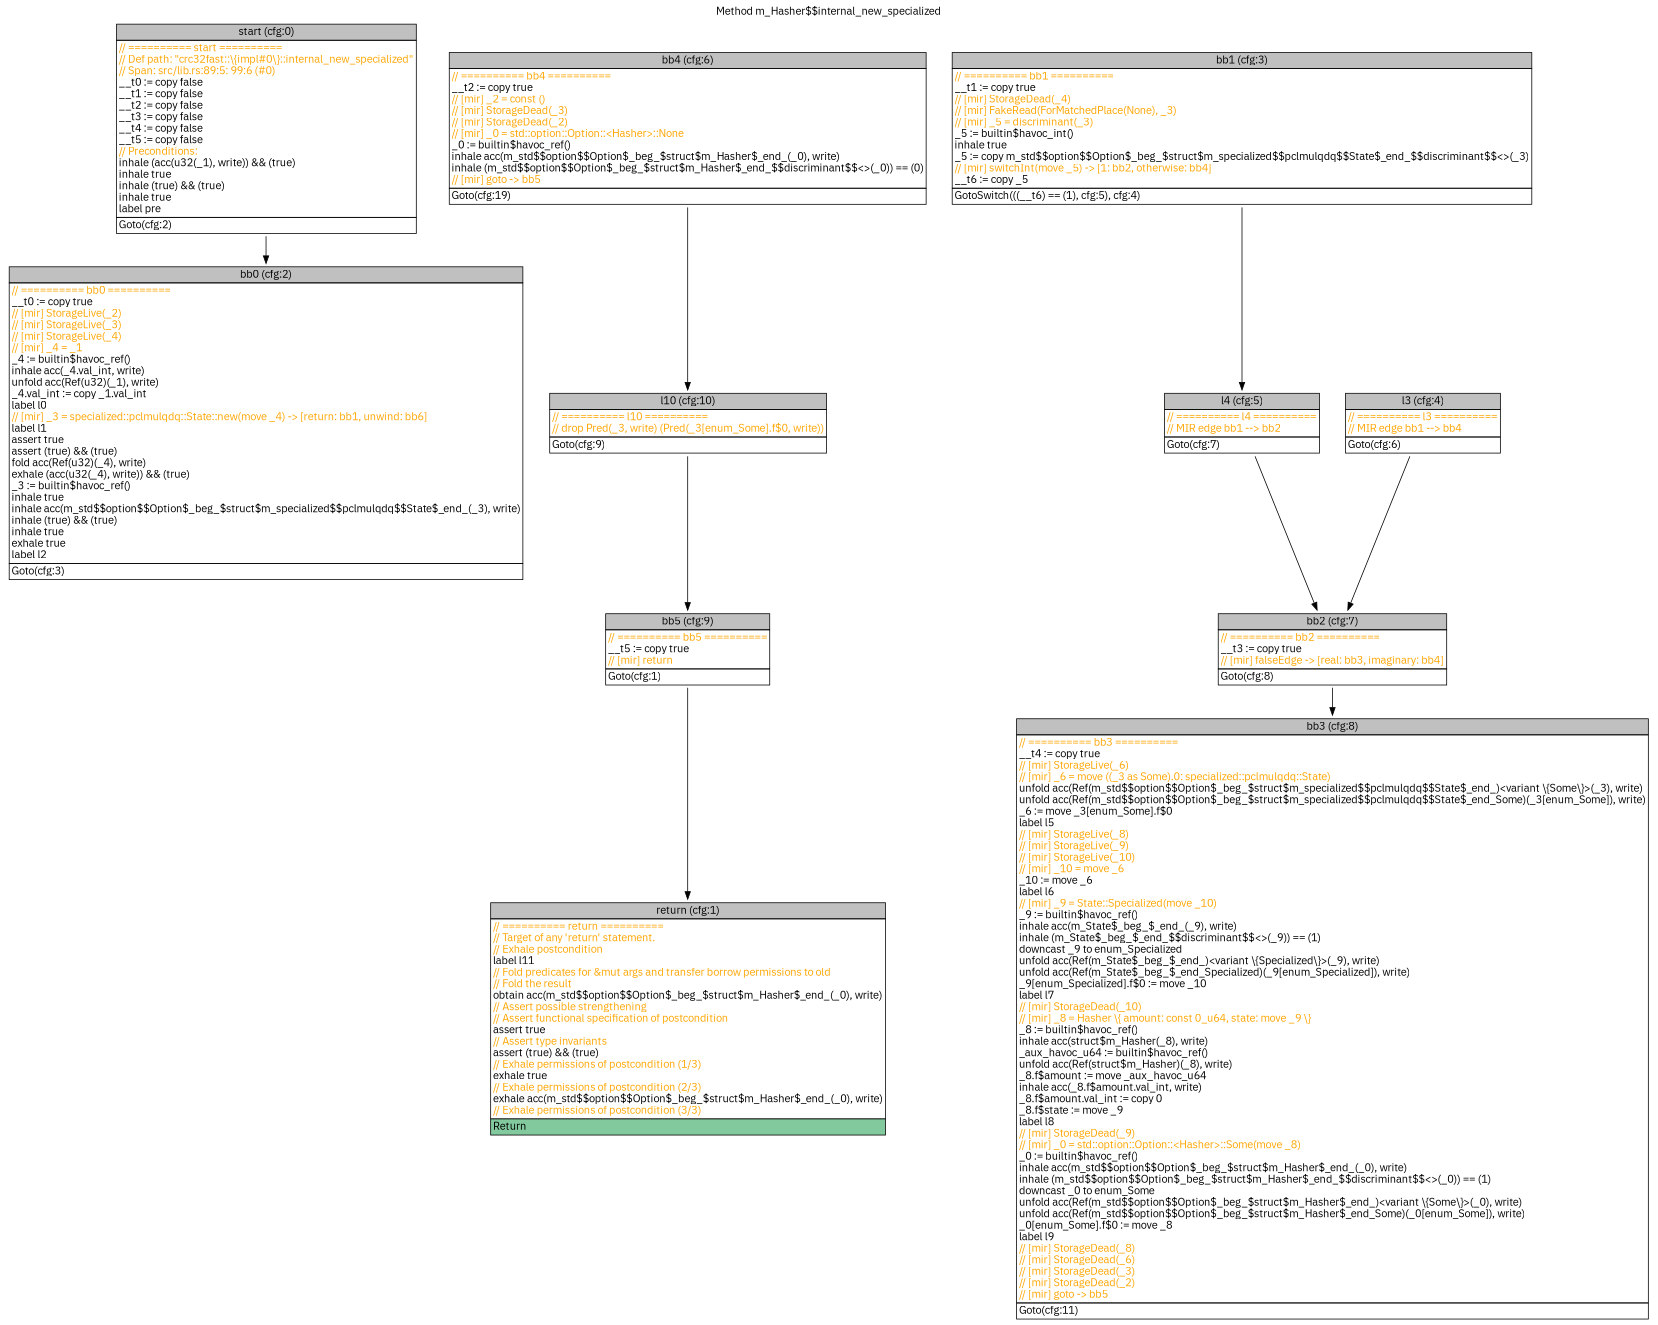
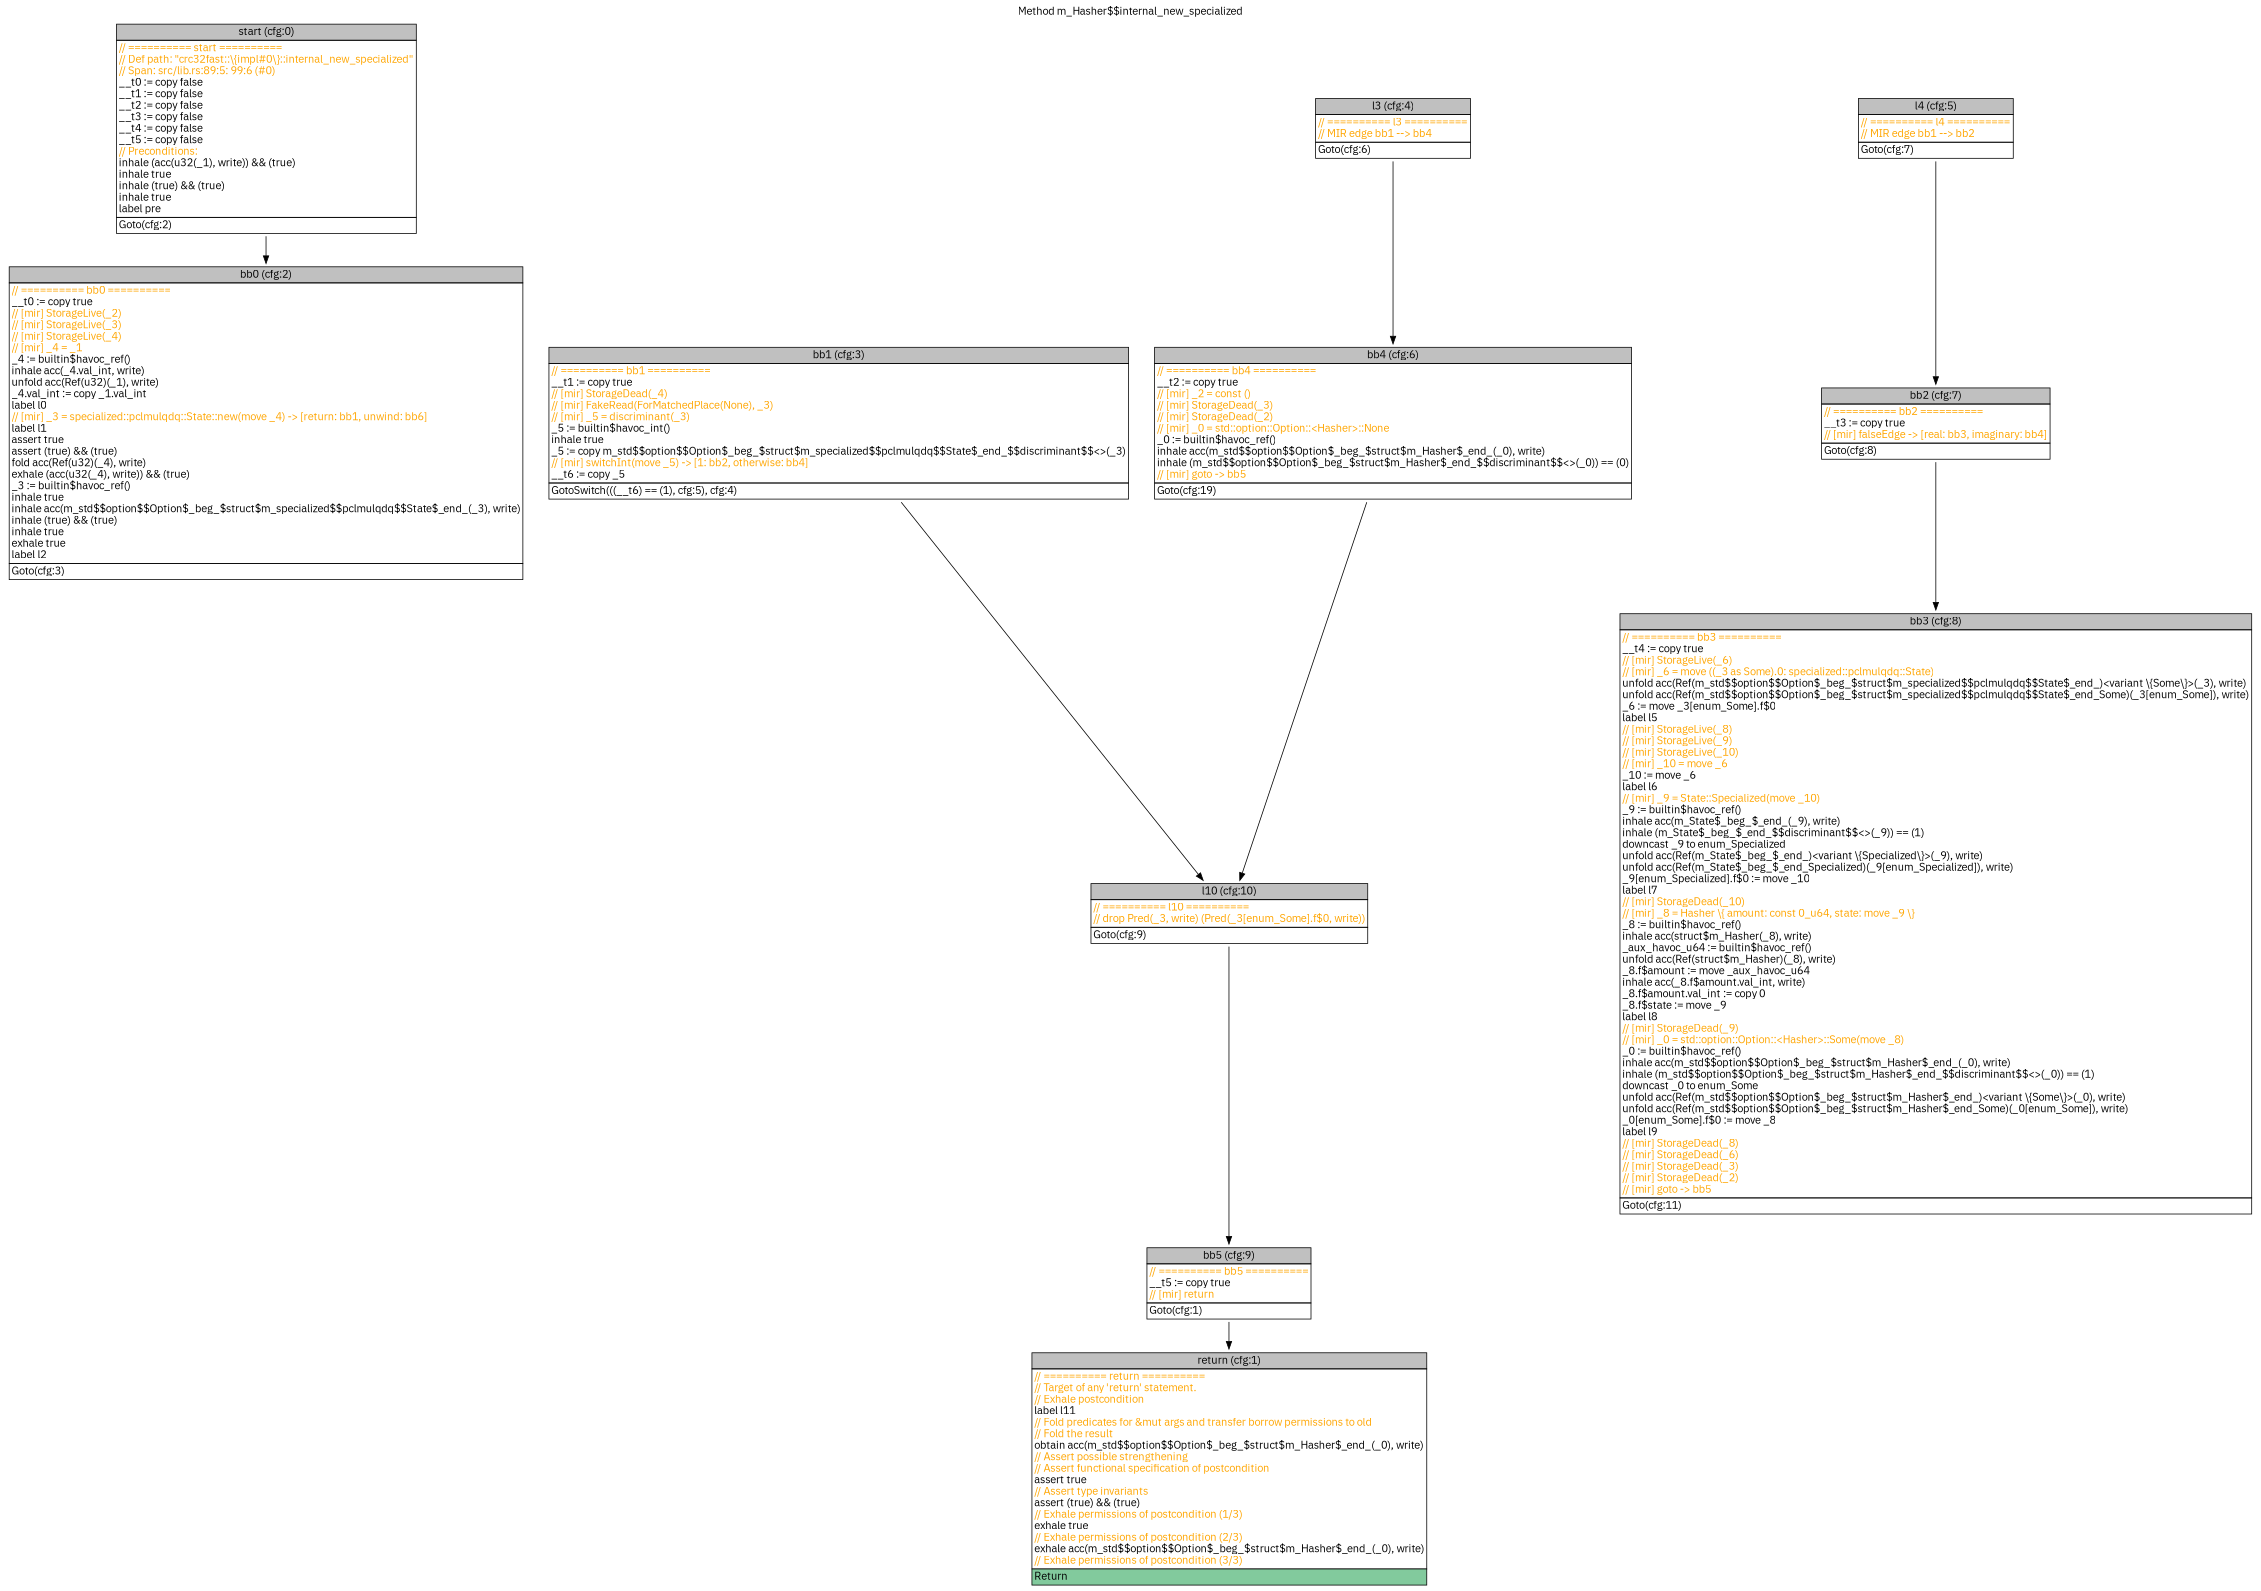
(1242, 295) -> (1050, 688)
(1380, 530) -> (1393, 249)
